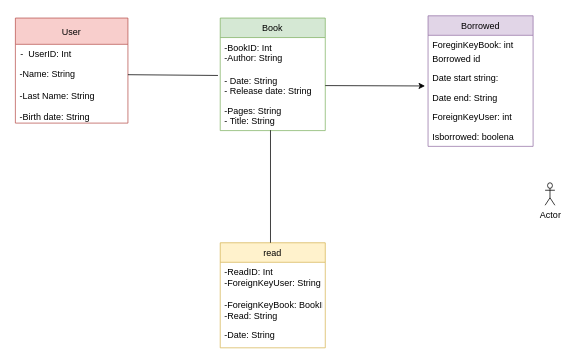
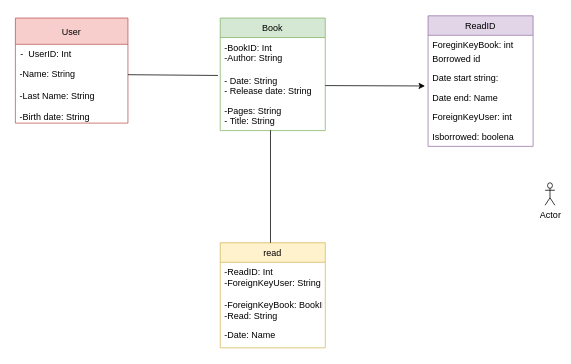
(480, 26) -> (480, 26)
(468, 98) -> (464, 98)
(254, 335) -> (250, 335)
